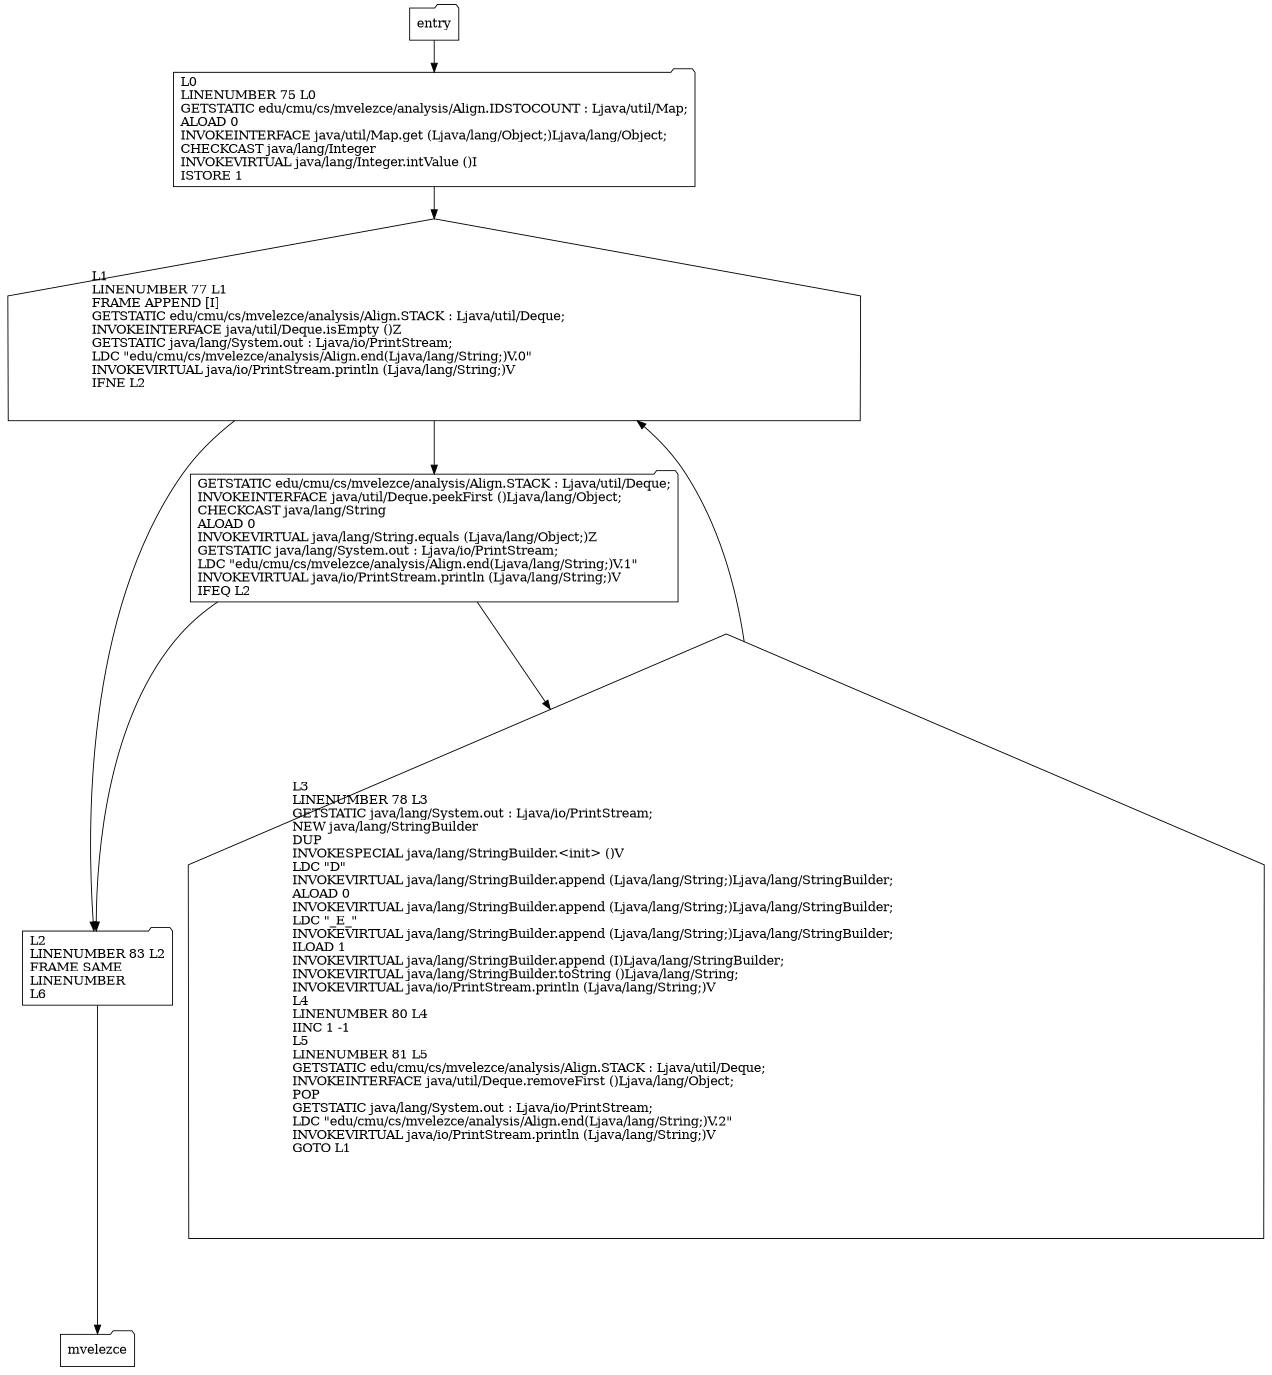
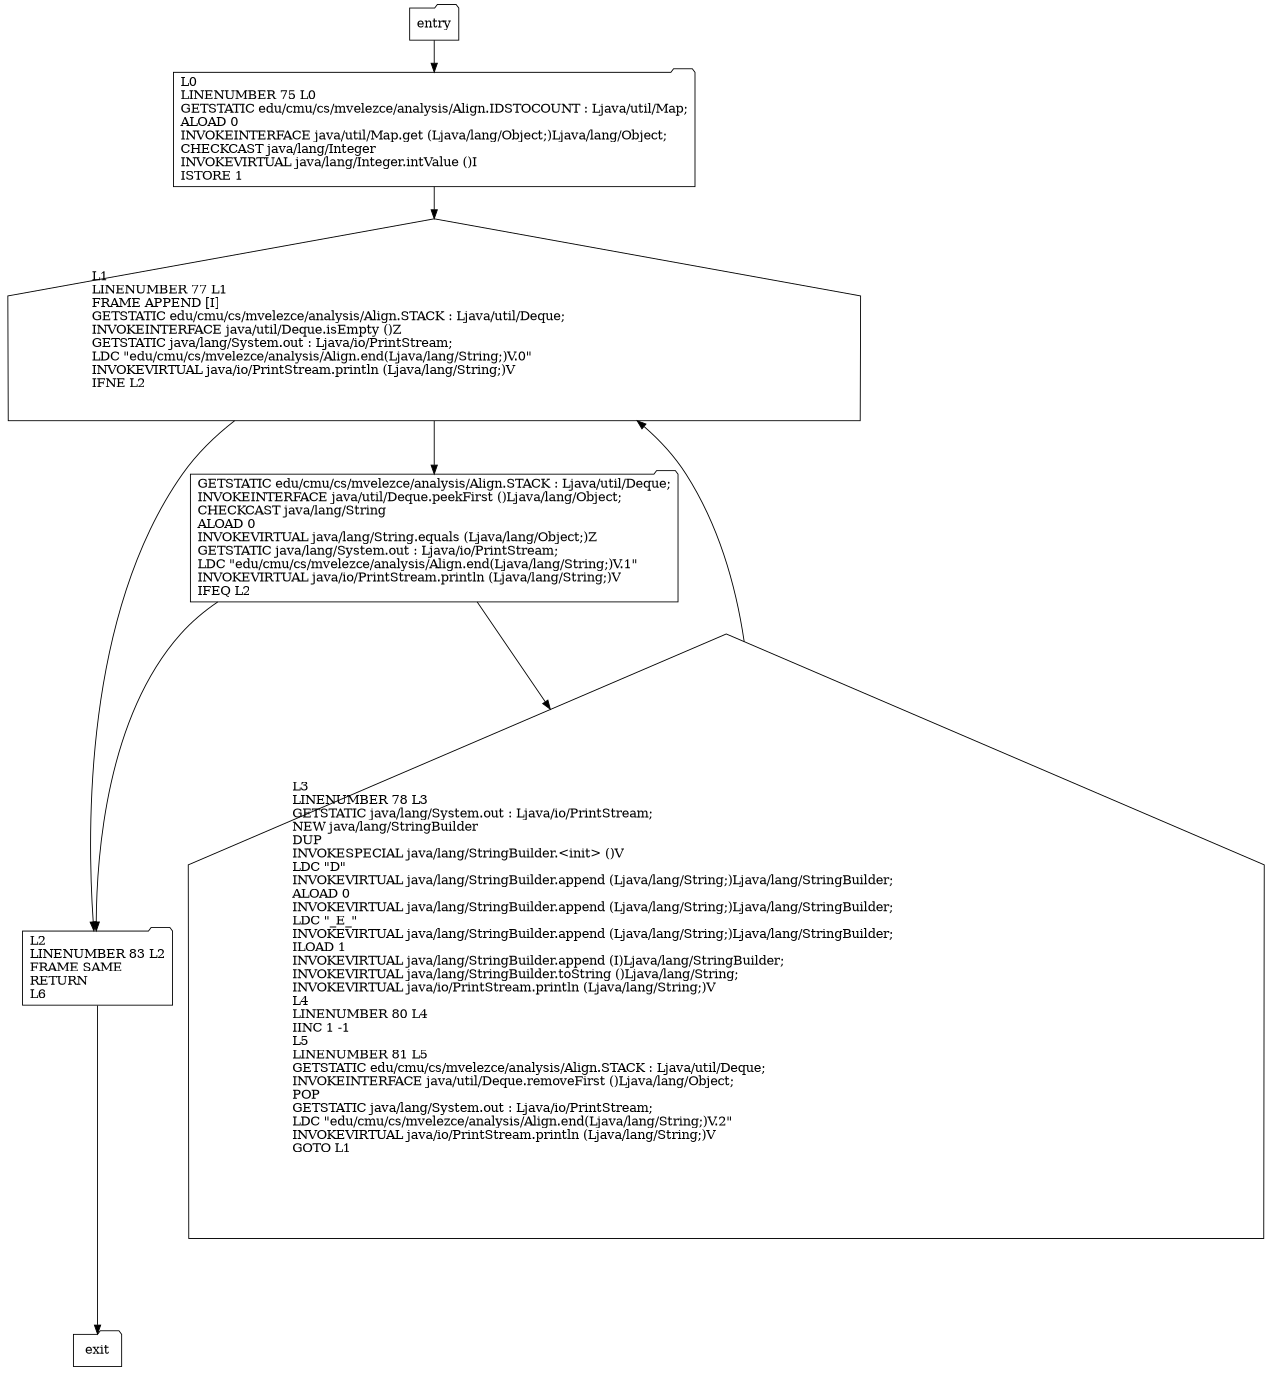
(98, 968) -> (98, 968)
(98, 1350) -> (98, 1350)
